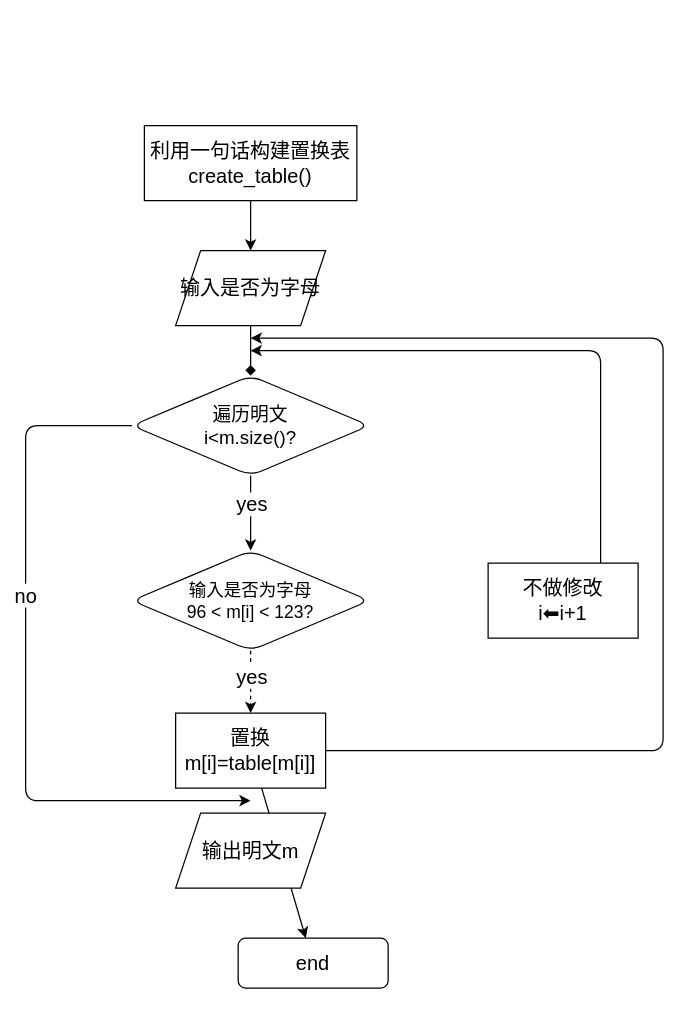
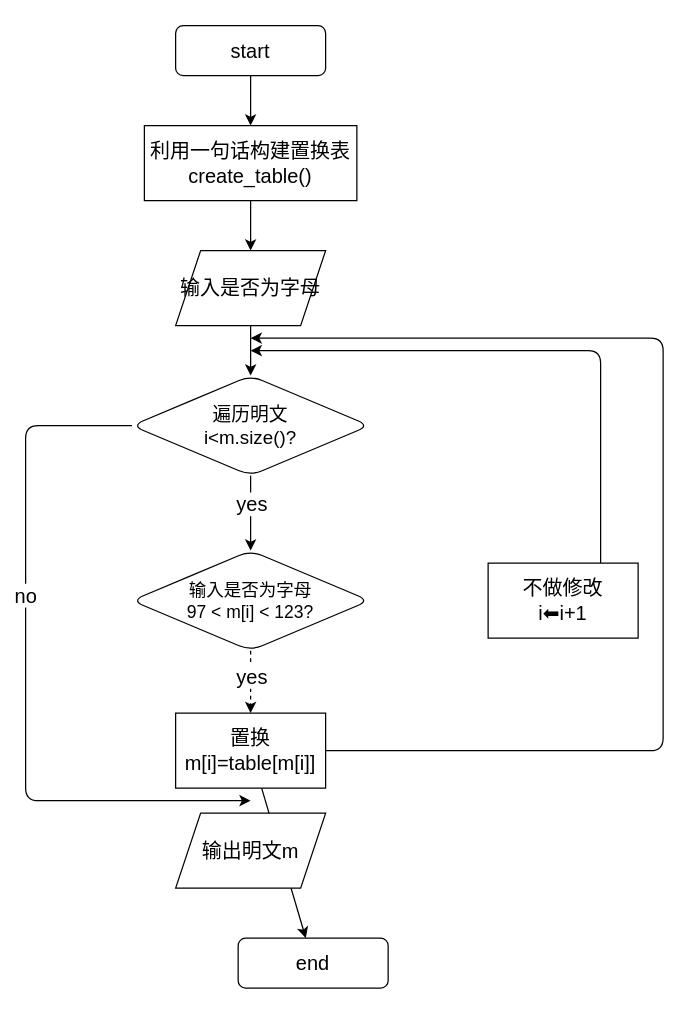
none -> (251, 51)
none -> (251, 97)
(251, 364) -> (251, 365)
(251, 601) -> (251, 601)
